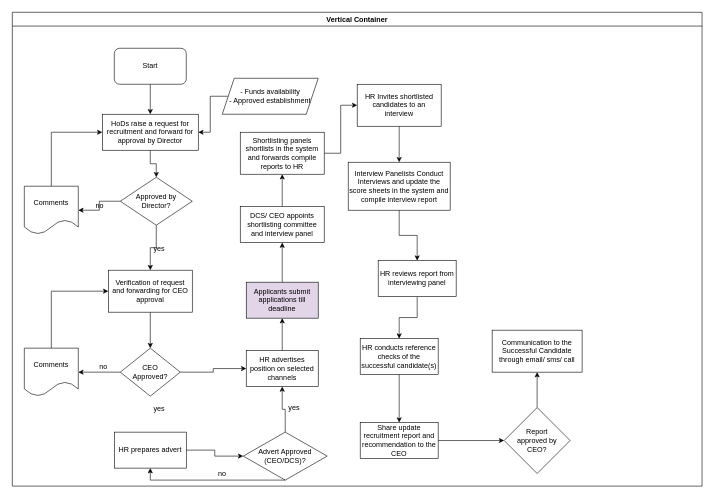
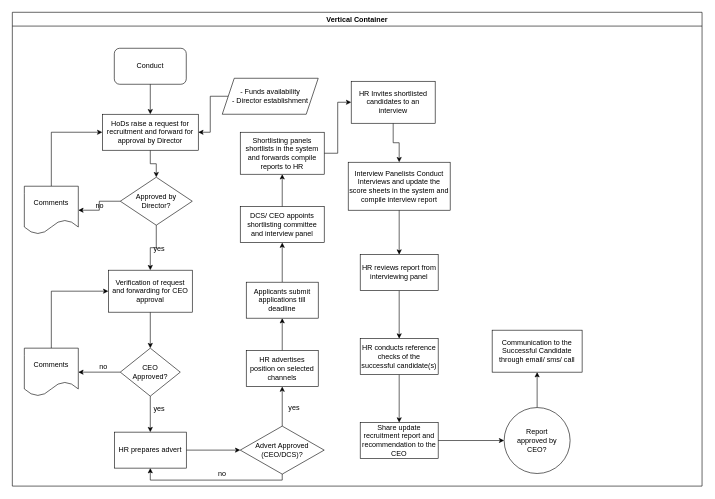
(150, 66) -> (150, 66)
(270, 96) -> (270, 96)
(399, 105) -> (393, 102)
(417, 279) -> (399, 273)
(282, 300) -> (282, 300)
(227, 369) -> (150, 426)
(537, 441) -> (537, 441)
(285, 456) -> (282, 450)
